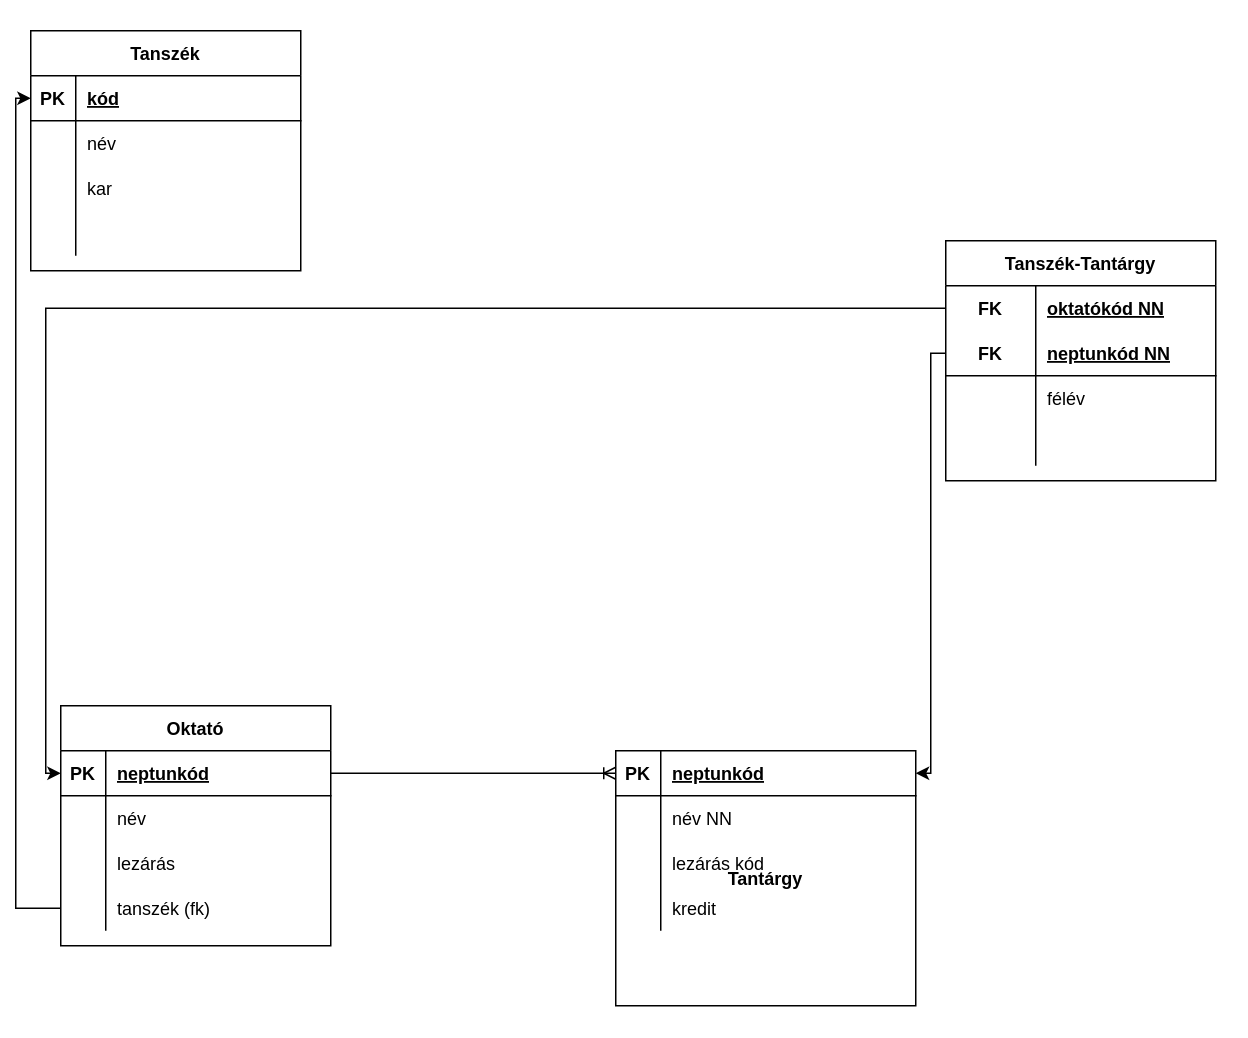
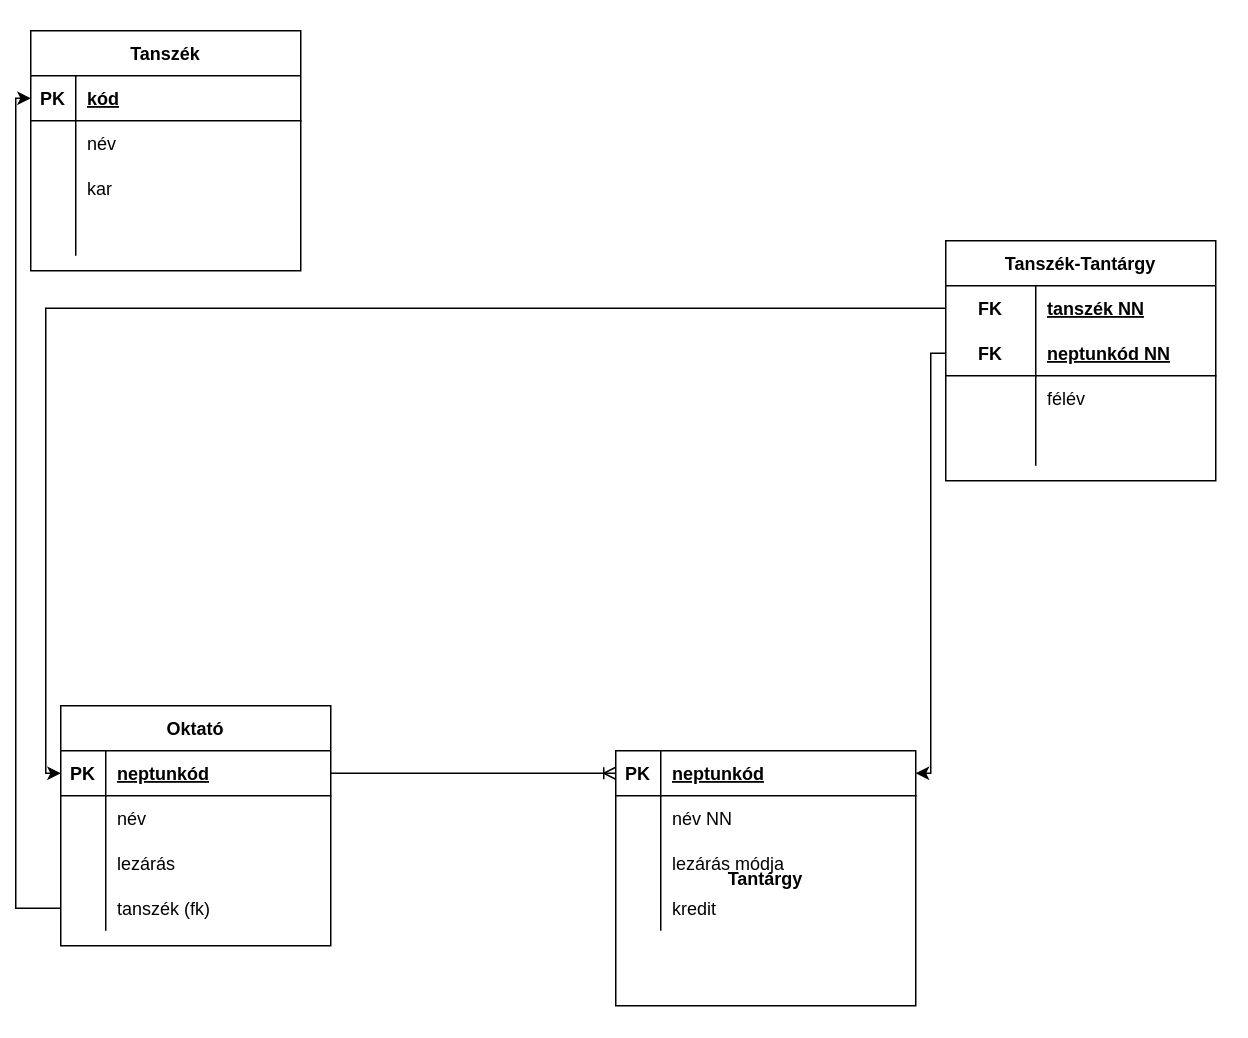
(1105, 309) -> (1095, 309)
(723, 864) -> (733, 864)
